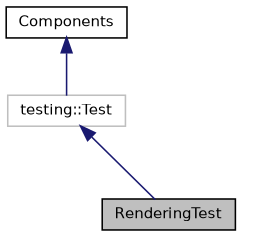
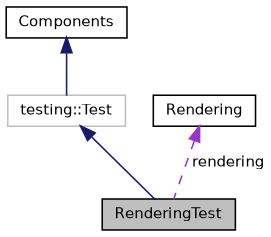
none -> (204, 111)
